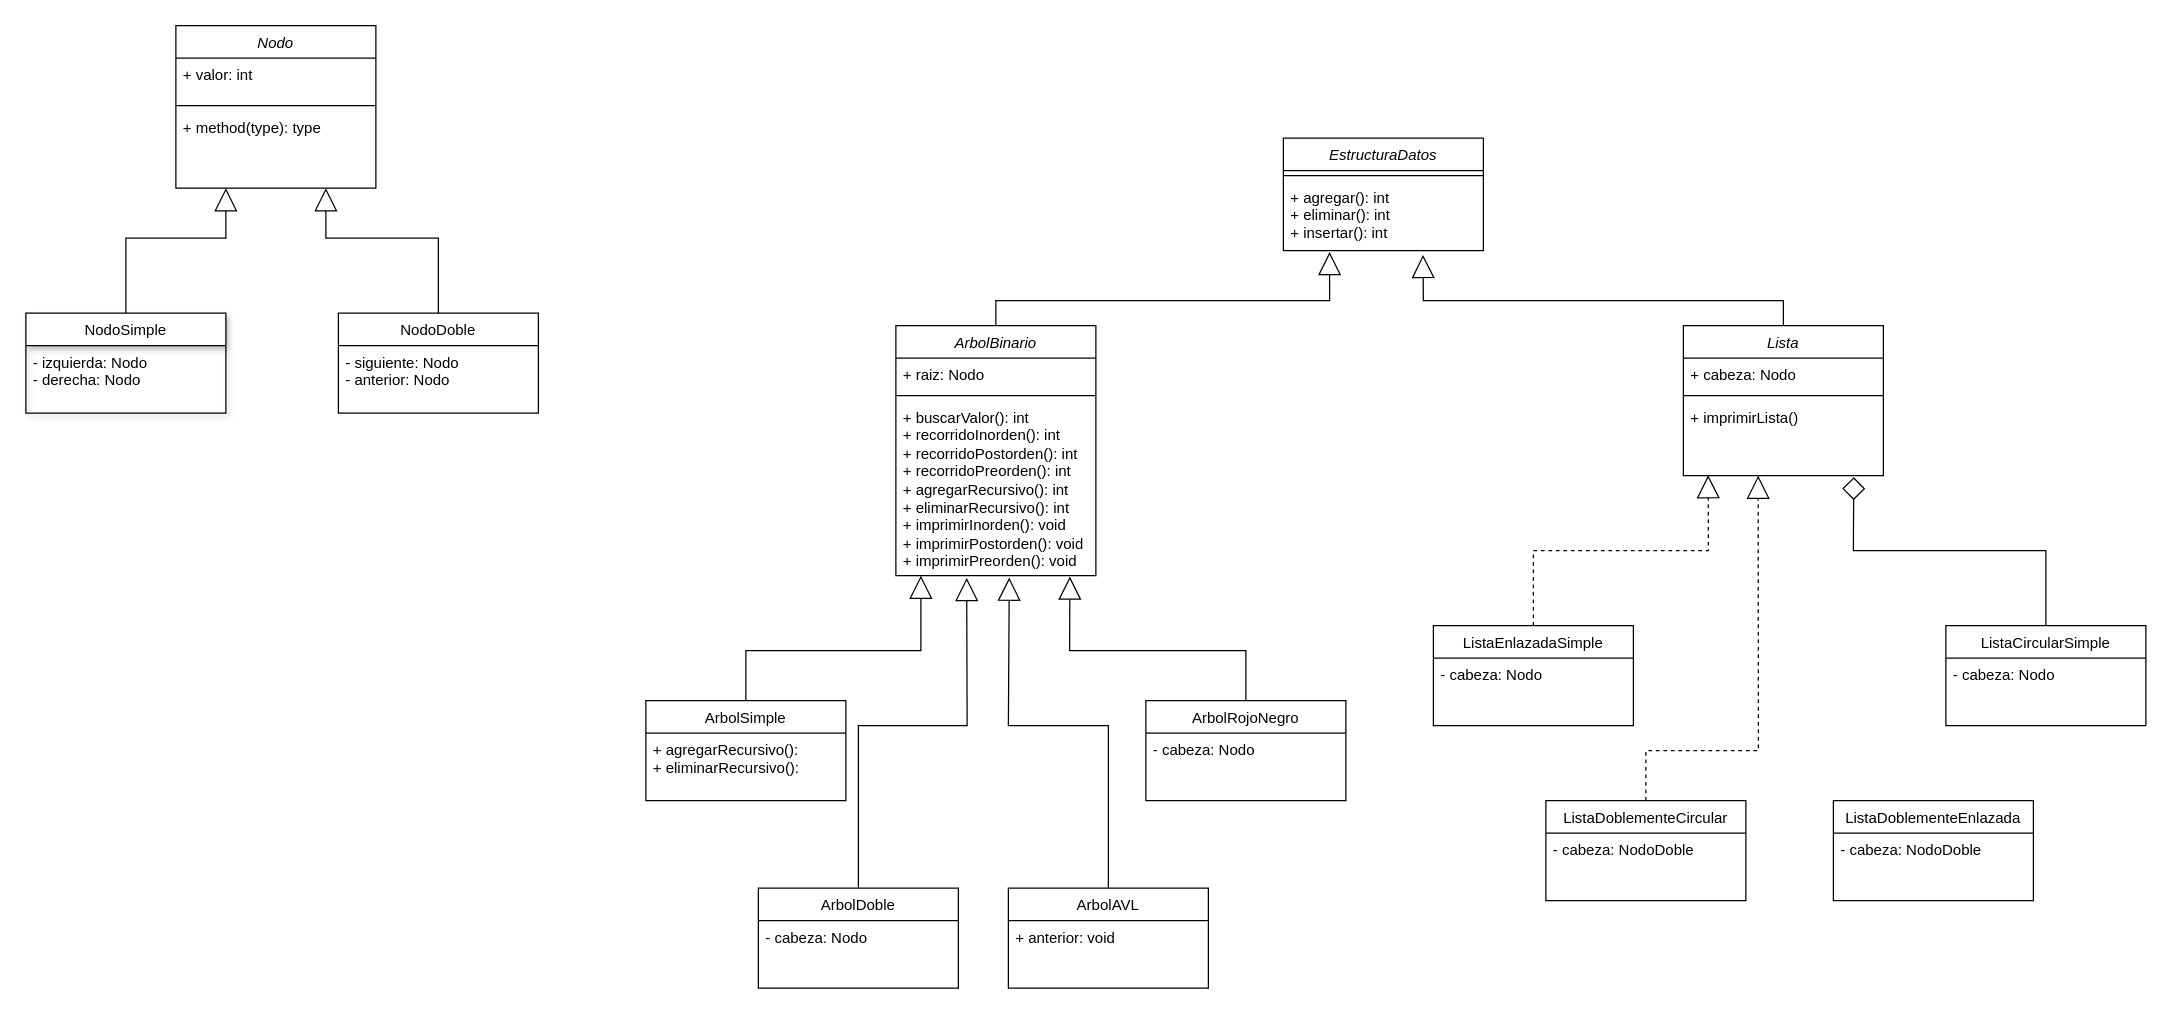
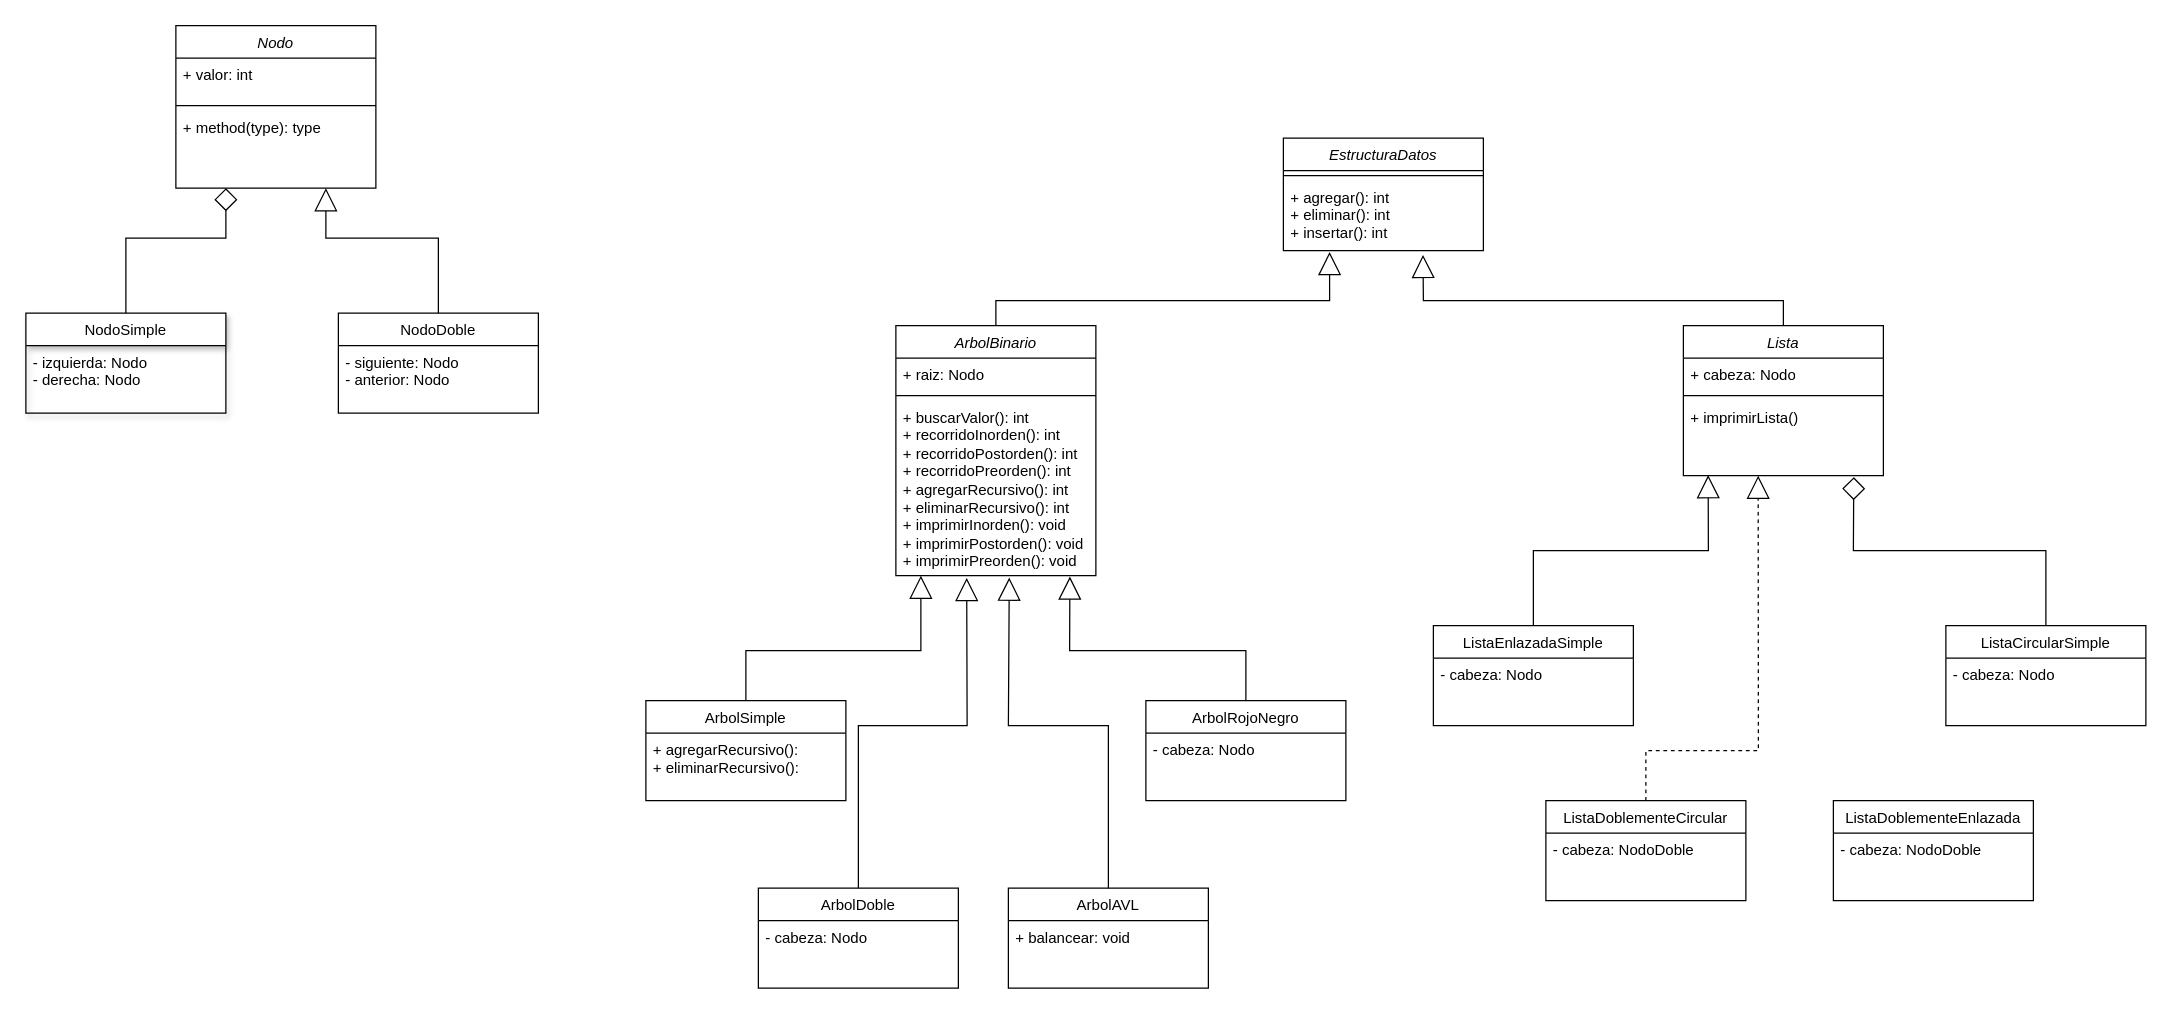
(226, 212) -> (226, 212)
(1610, 551) -> (1610, 551)
(1072, 938) -> (1077, 938)
